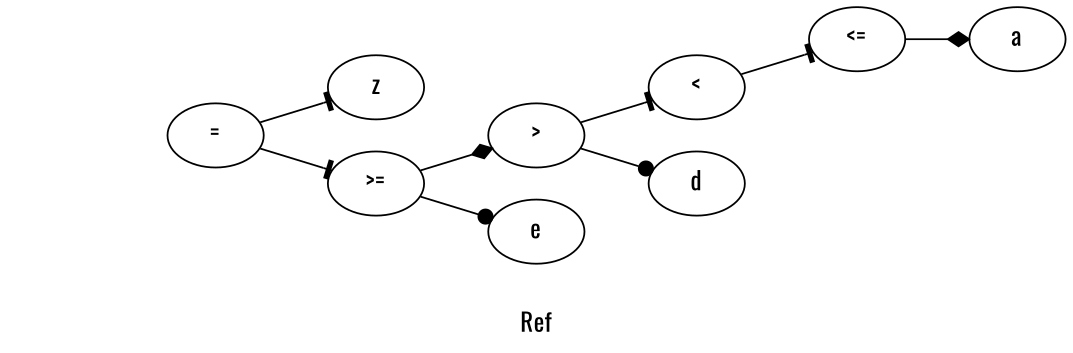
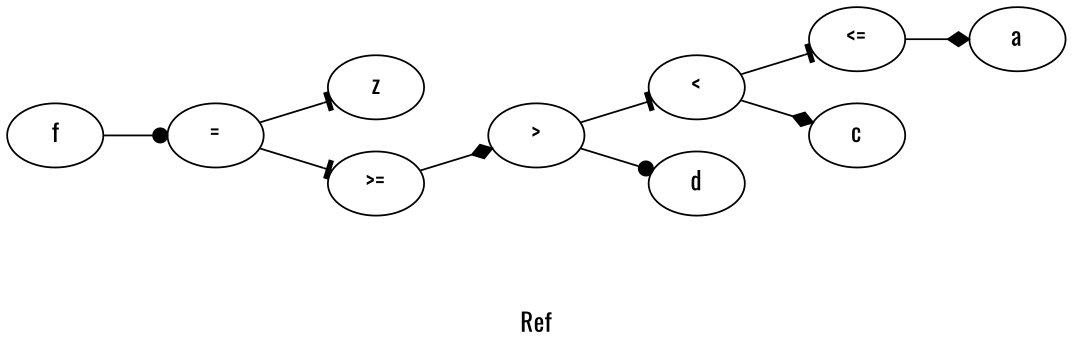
none -> (55, 135)
none -> (857, 135)
(536, 232) -> none
